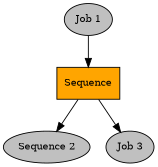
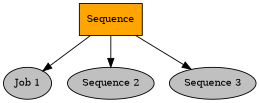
(88, 47) -> (70, 51)
(130, 147) -> (213, 83)
